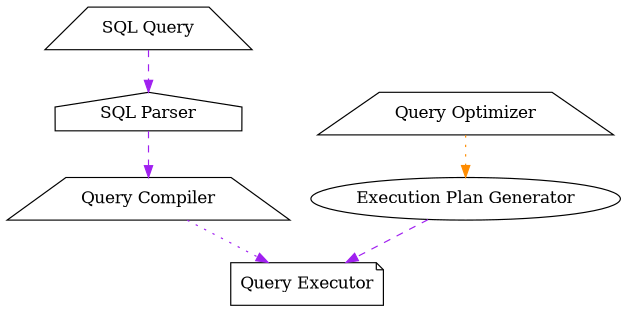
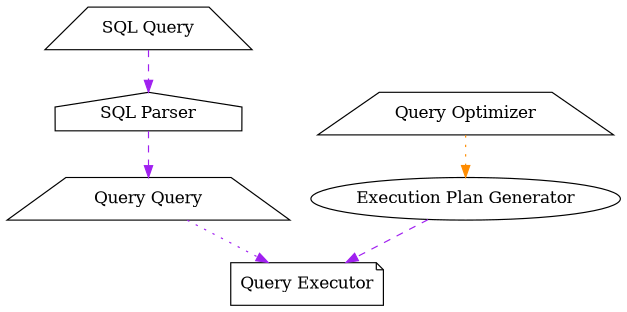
(149, 199) -> (149, 199)
